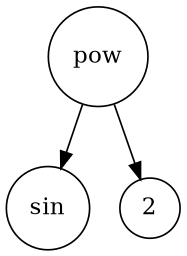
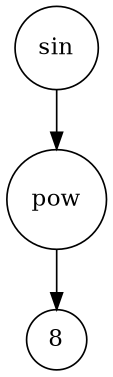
(74, 129) -> (57, 111)
(150, 208) -> (57, 340)
